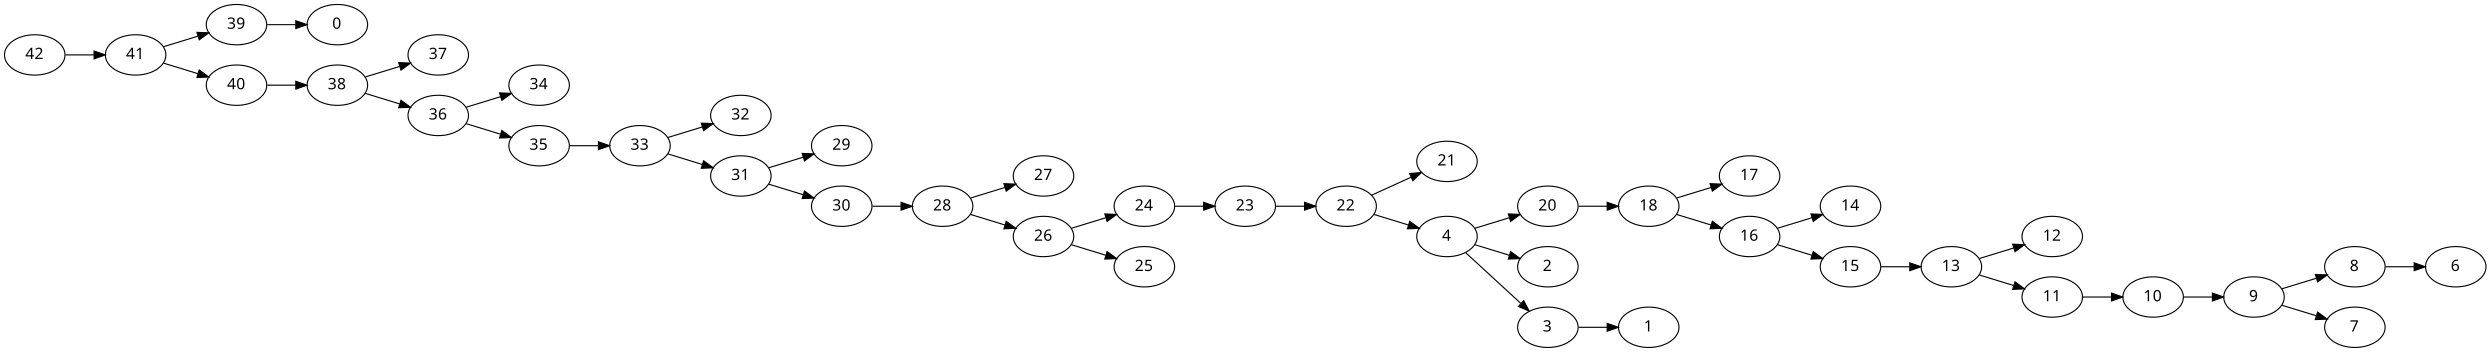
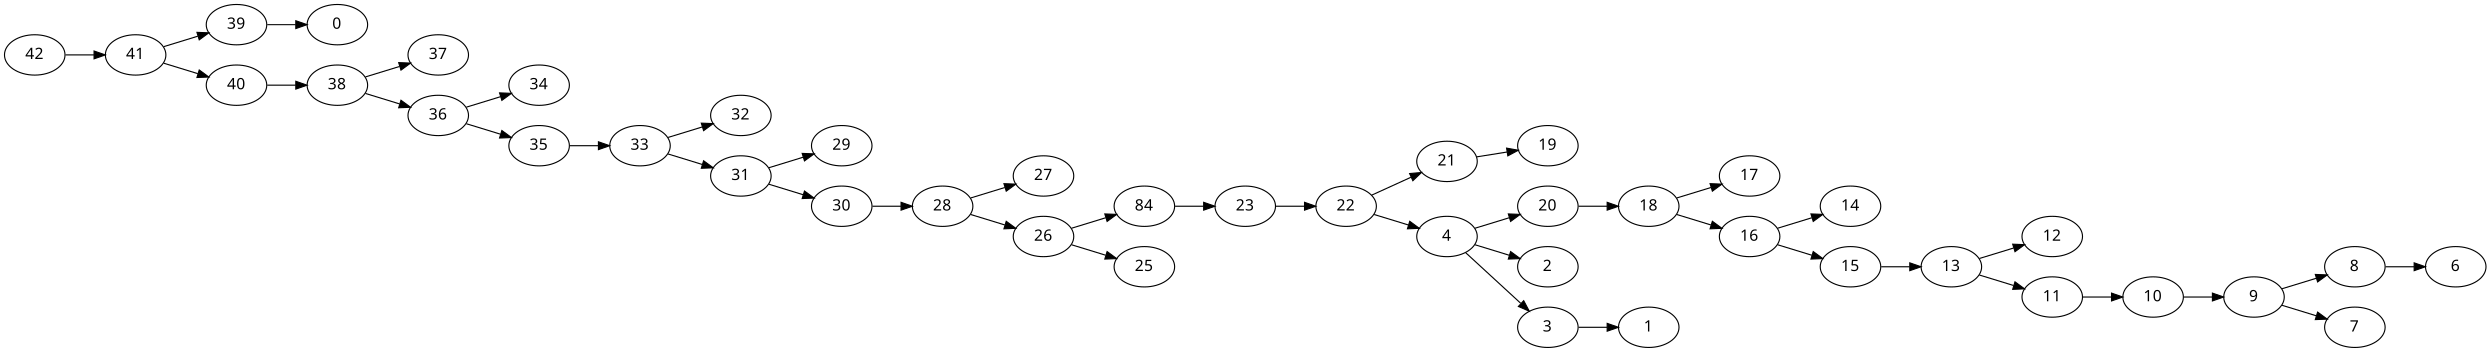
none -> (1548, 146)
(1144, 206) -> (1144, 206)
